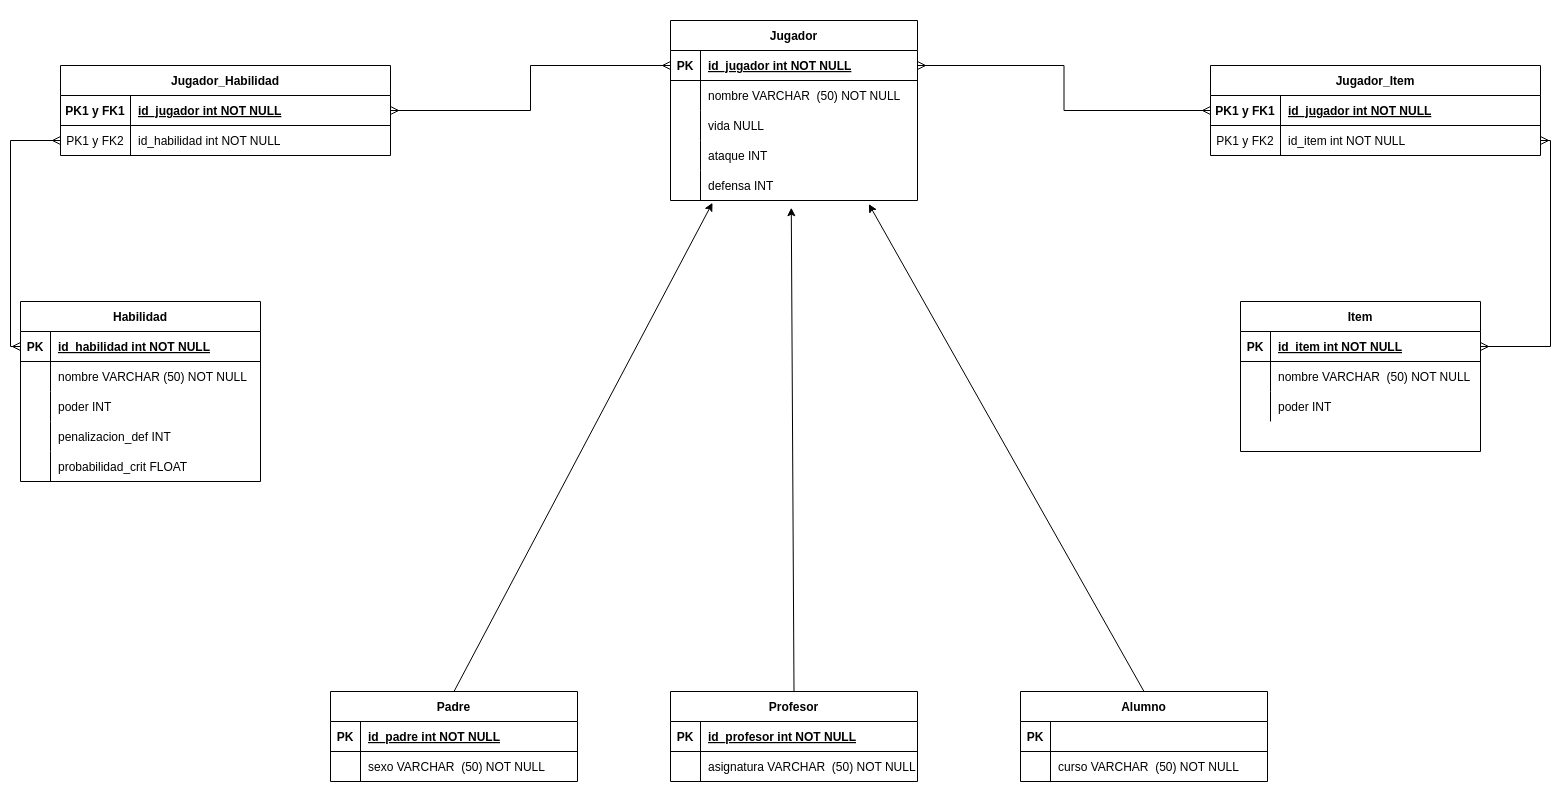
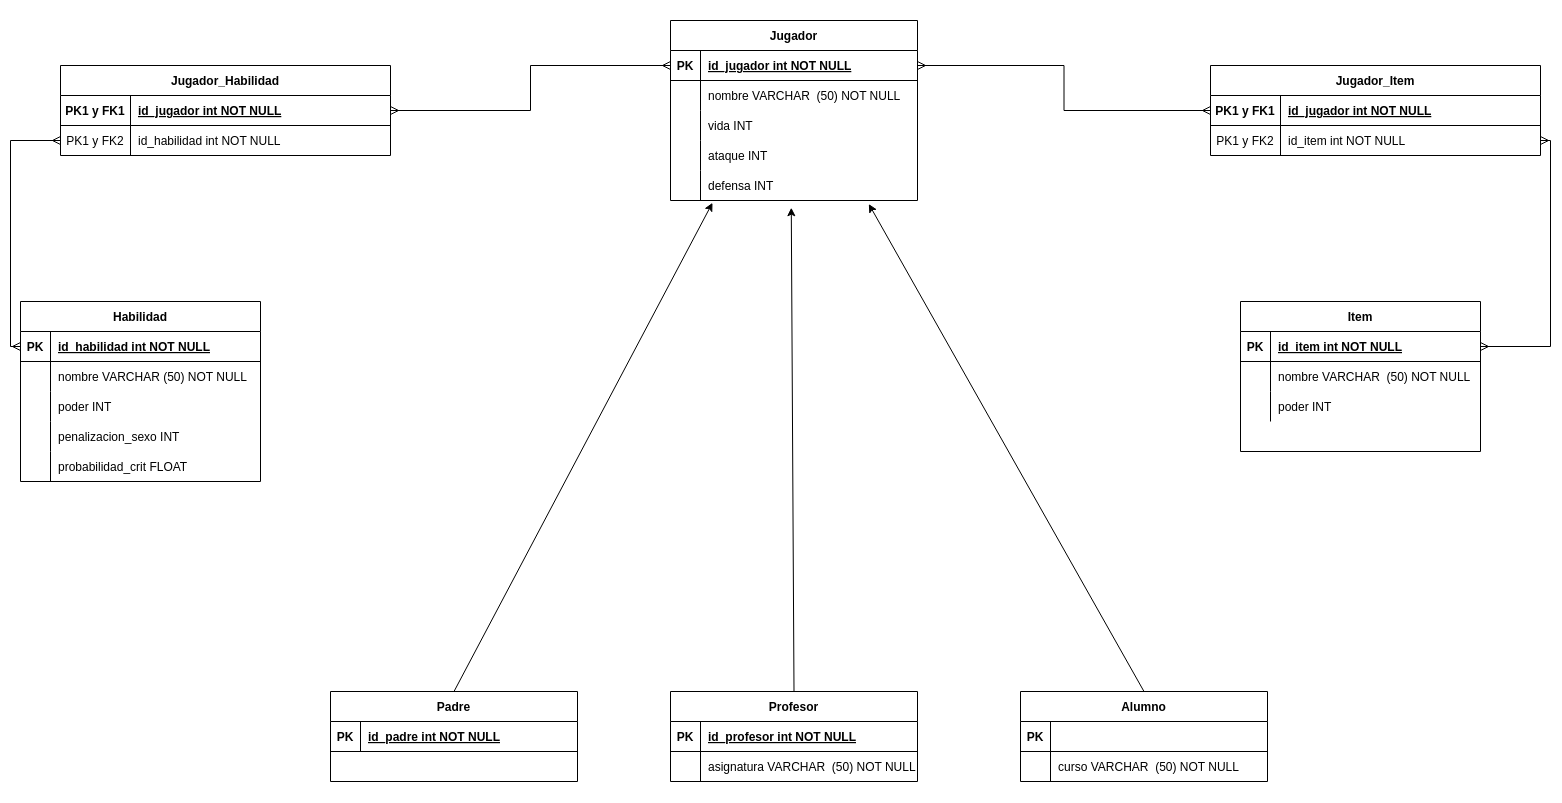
(735, 126) -> (732, 126)
(119, 437) -> (122, 437)
(469, 767) -> none
